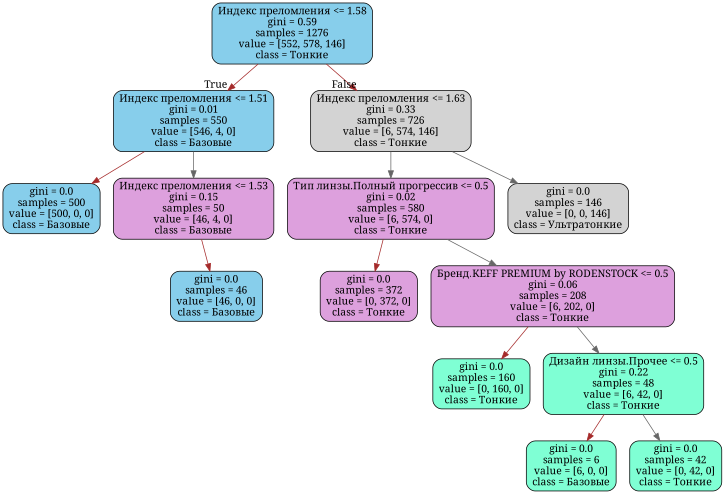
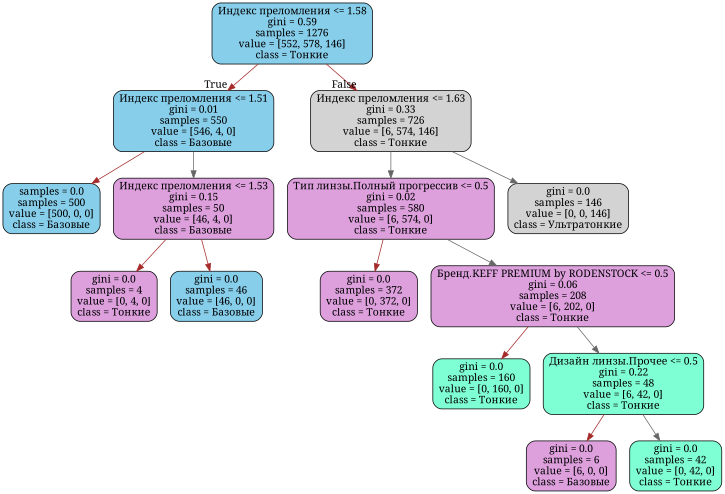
(52, 209) -> (52, 209)
none -> (114, 296)
(571, 466) -> (571, 466)
